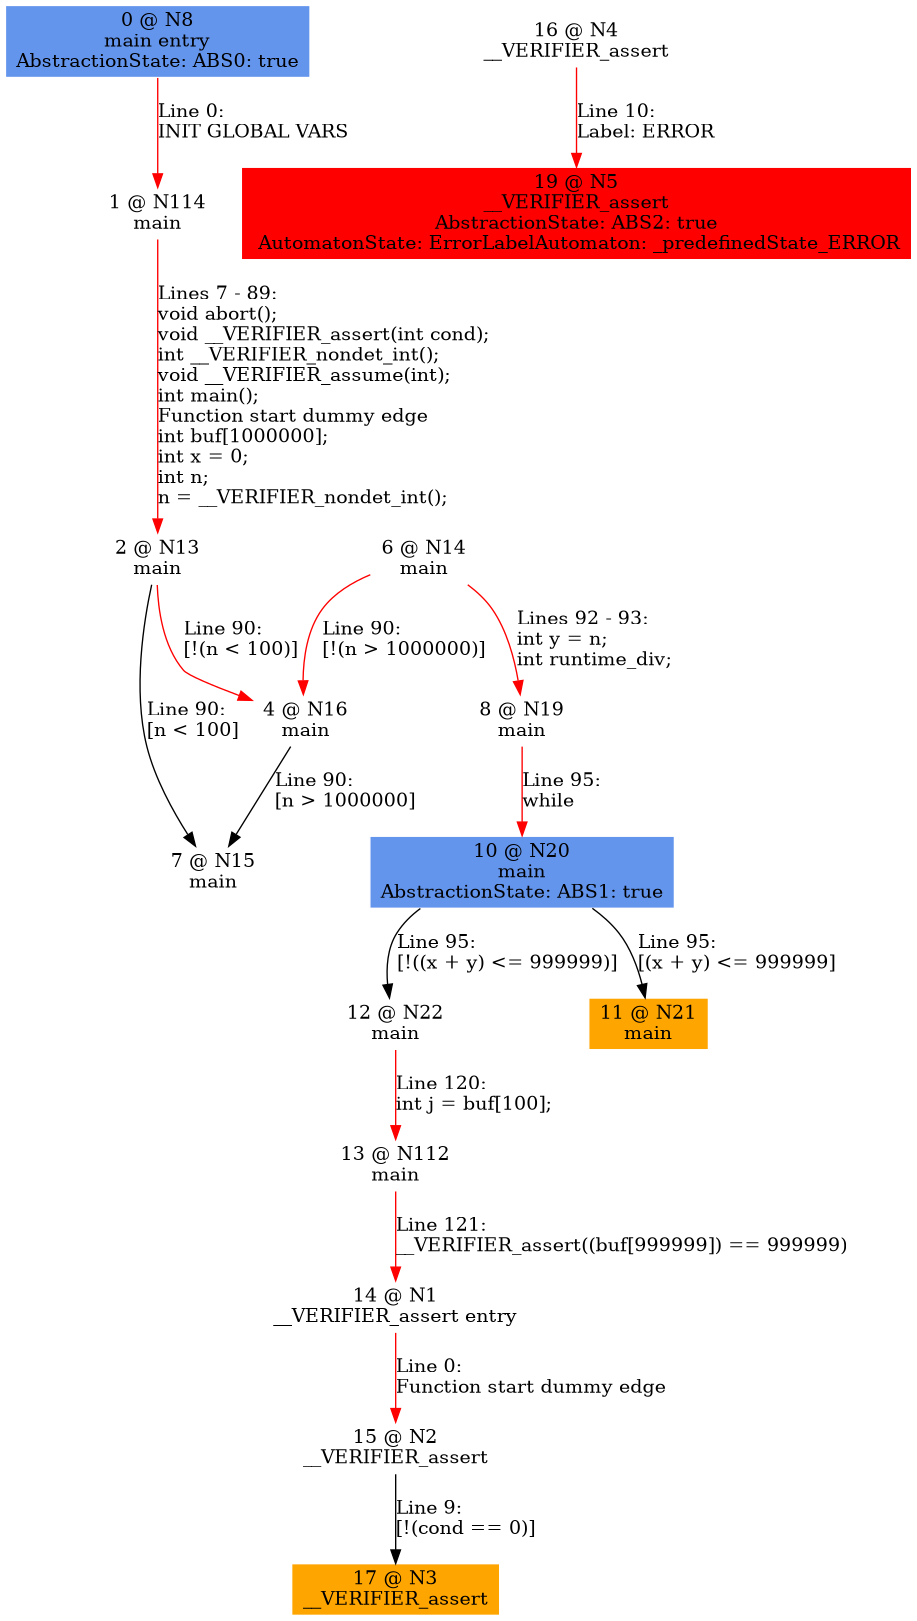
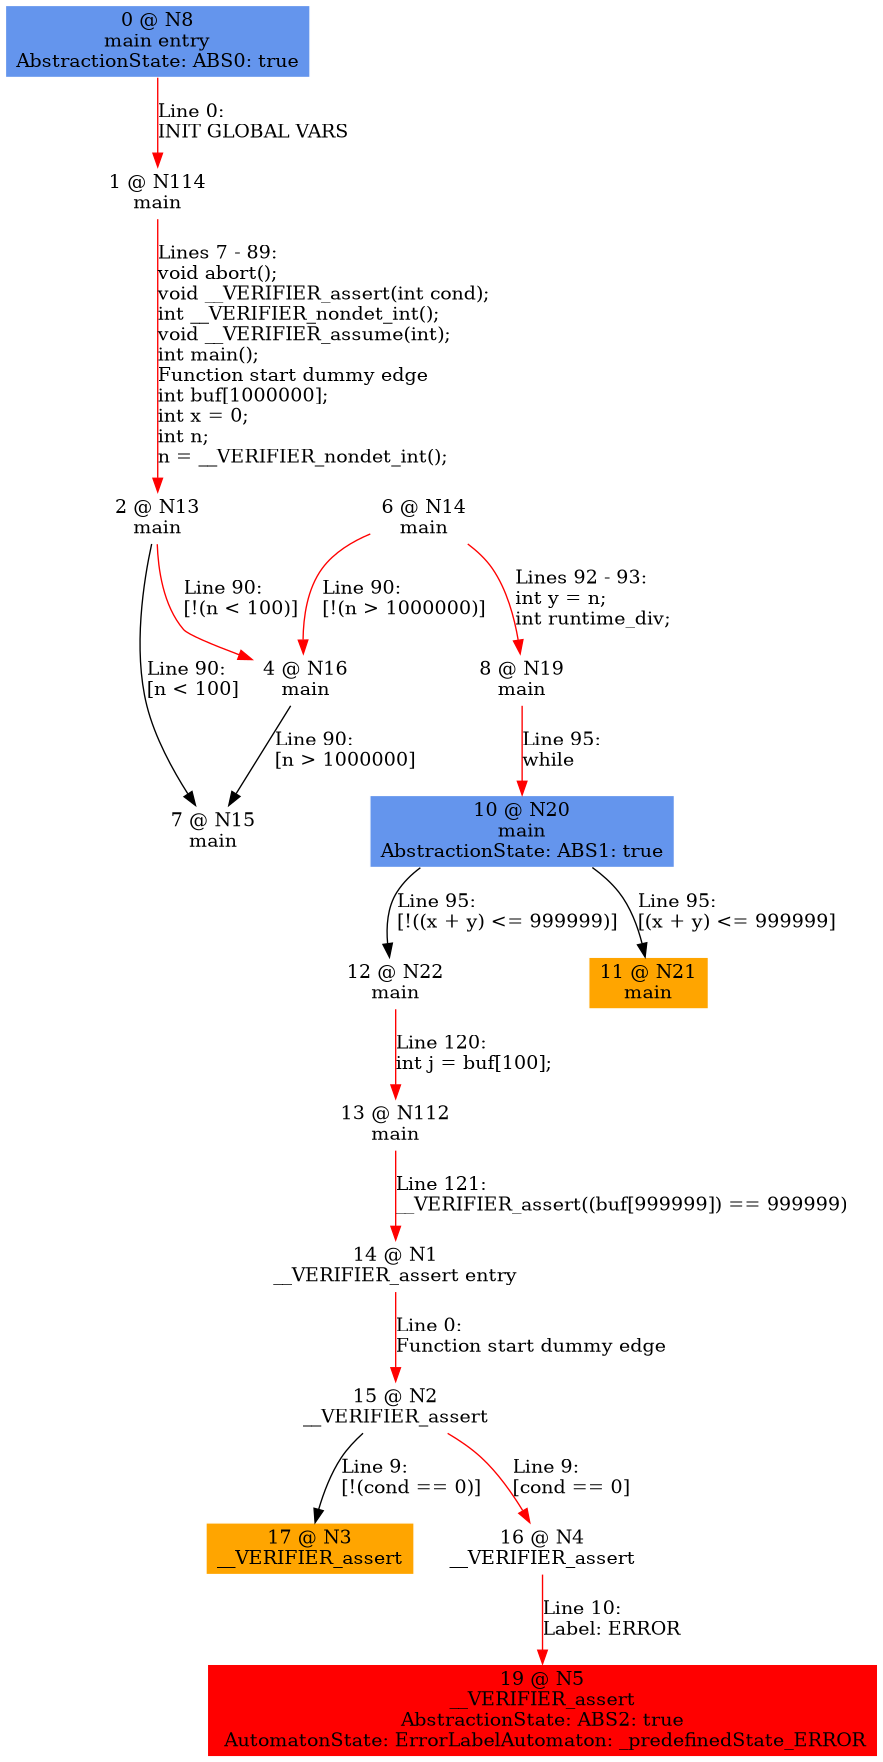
none -> (490, 1467)
